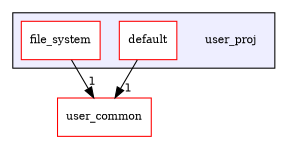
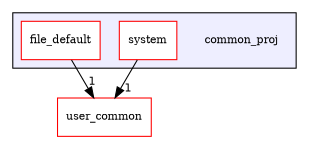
(61, 40) -> (61, 40)
(148, 40) -> (148, 40)
(231, 40) -> (242, 40)
